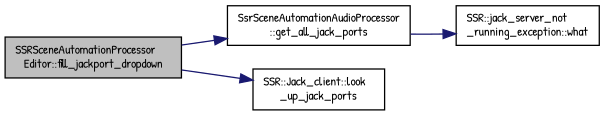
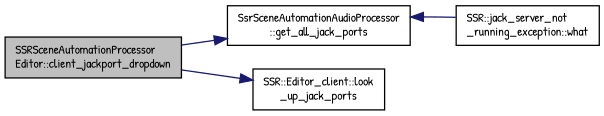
(427, 34) -> (440, 17)
(93, 57) -> (93, 57)
(319, 89) -> (319, 89)
